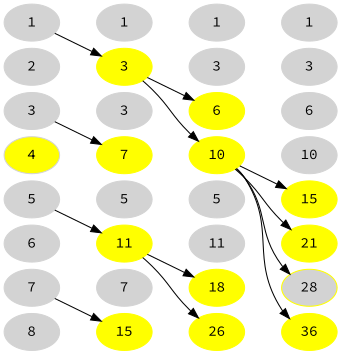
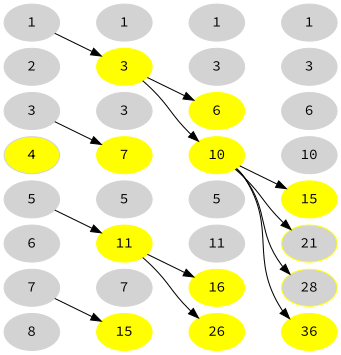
(309, 244) -> (309, 244)
(217, 288) -> (217, 288)
